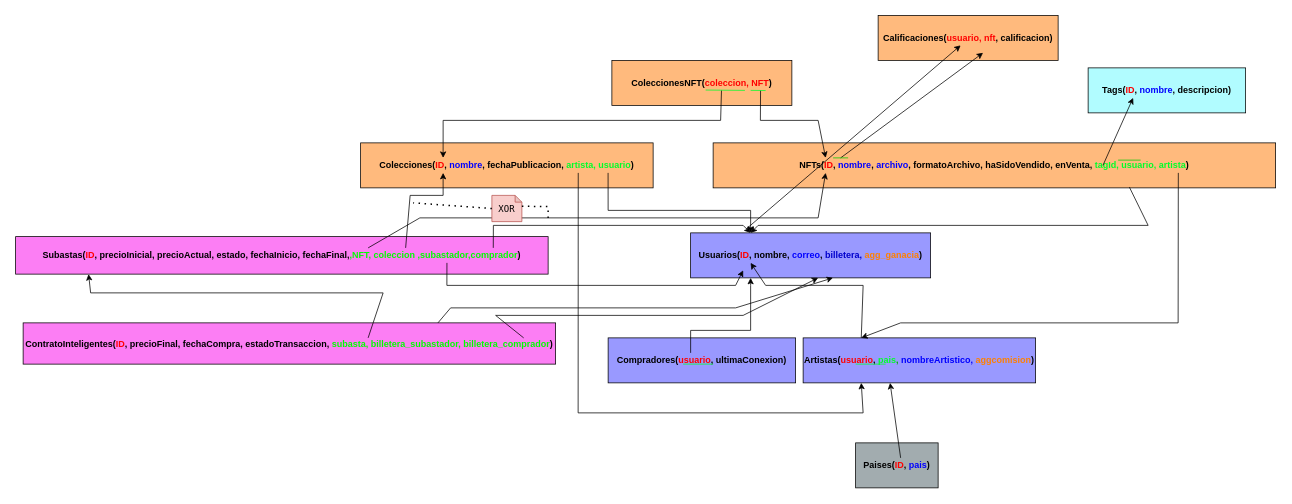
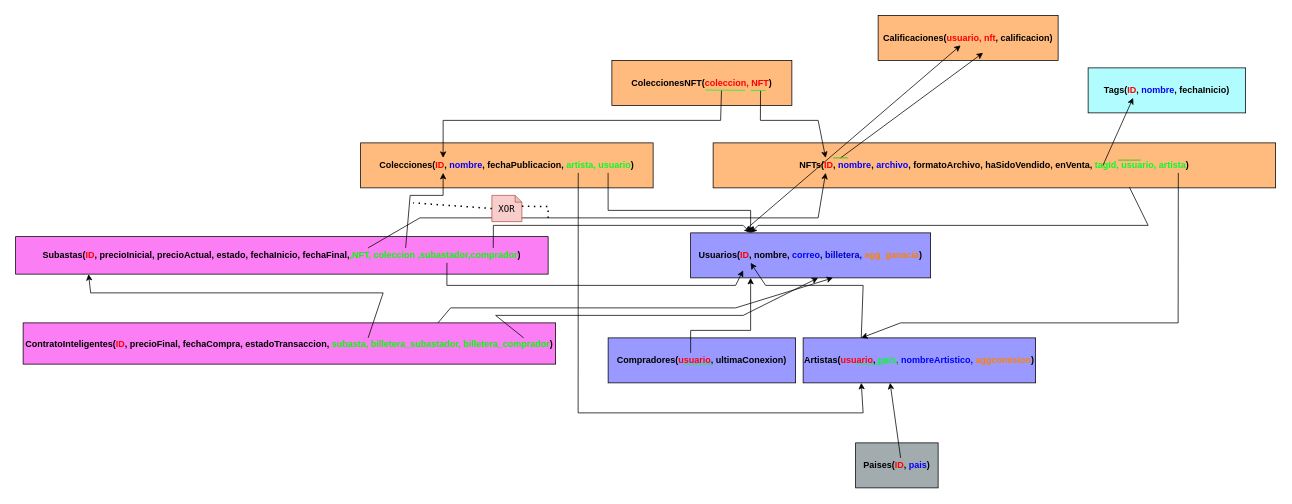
(1167, 90) -> (1167, 90)
